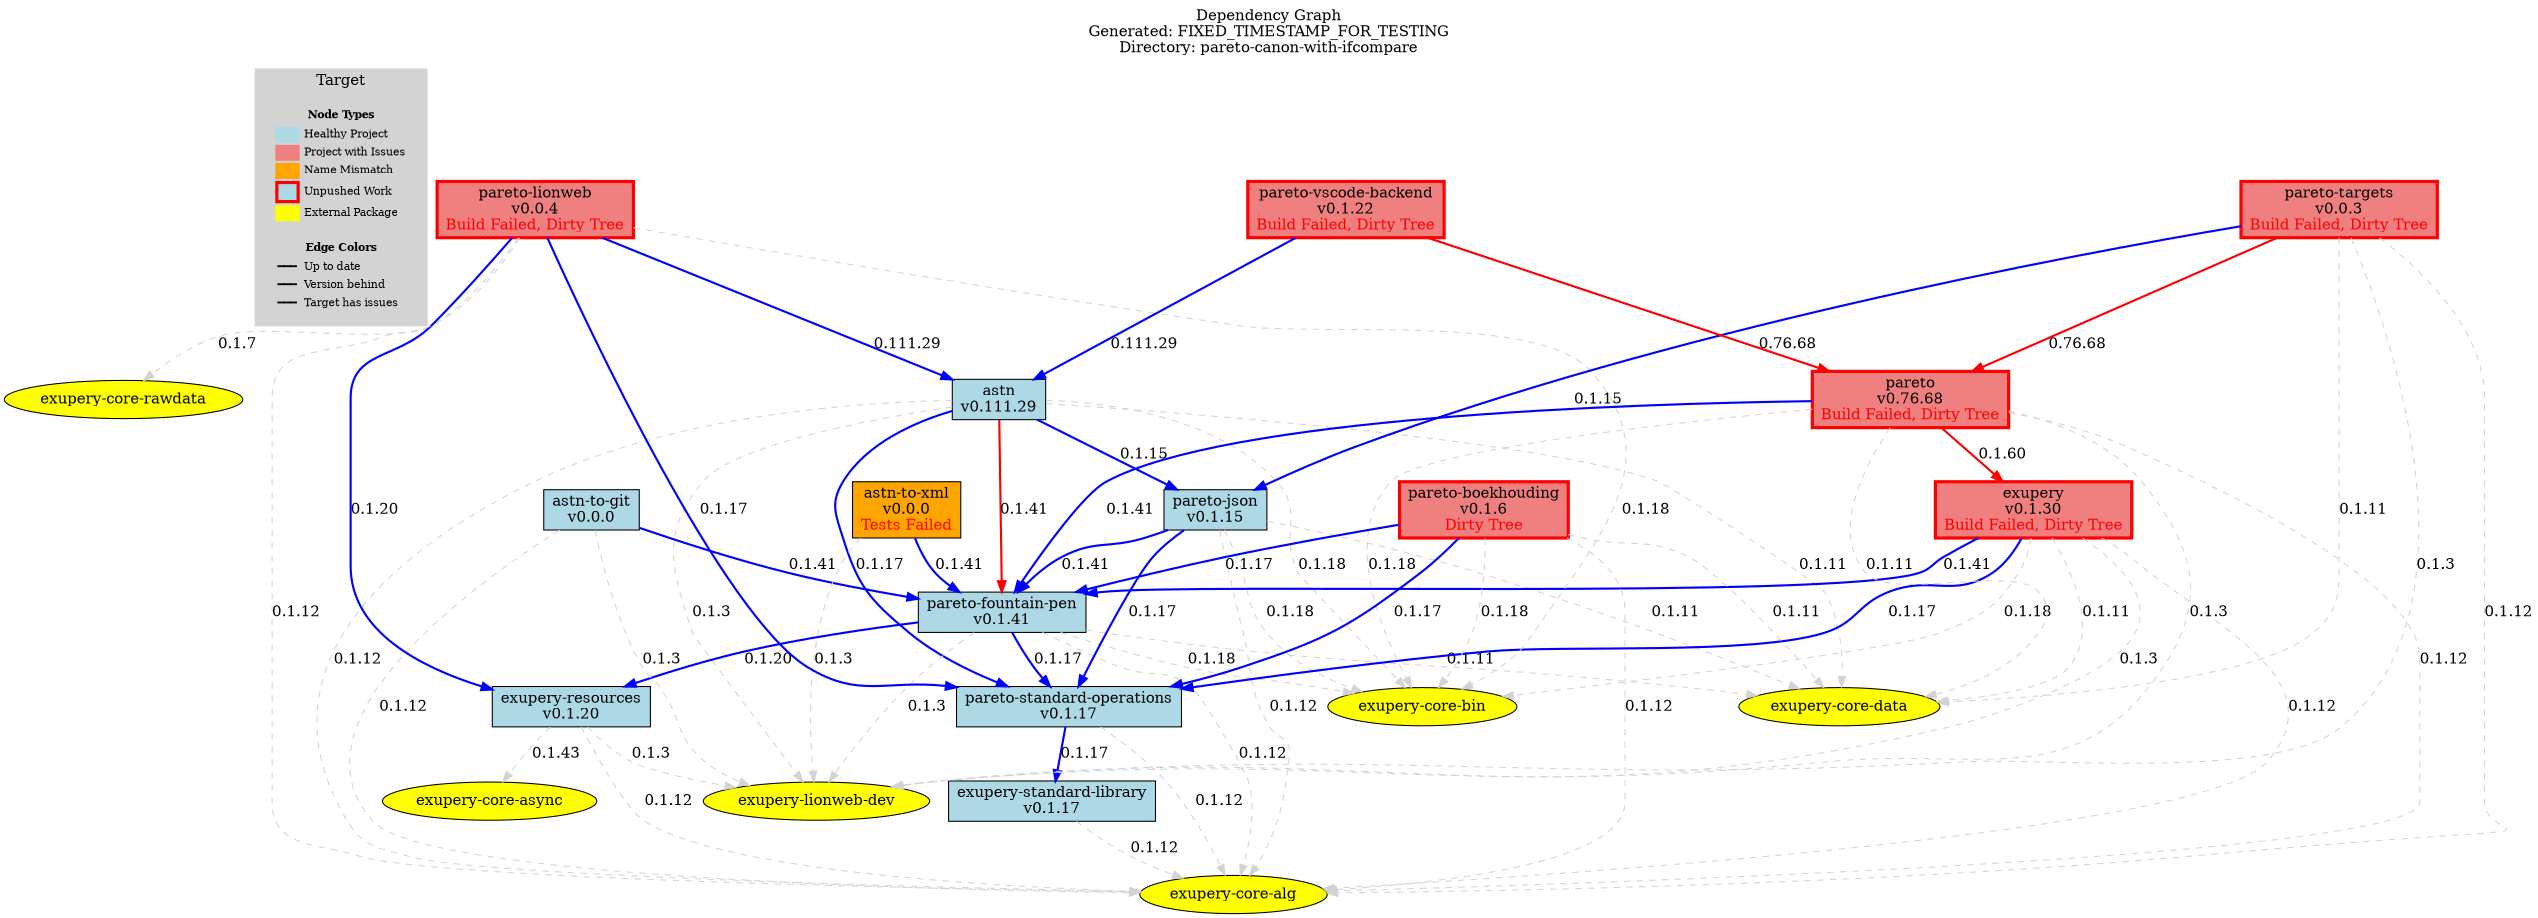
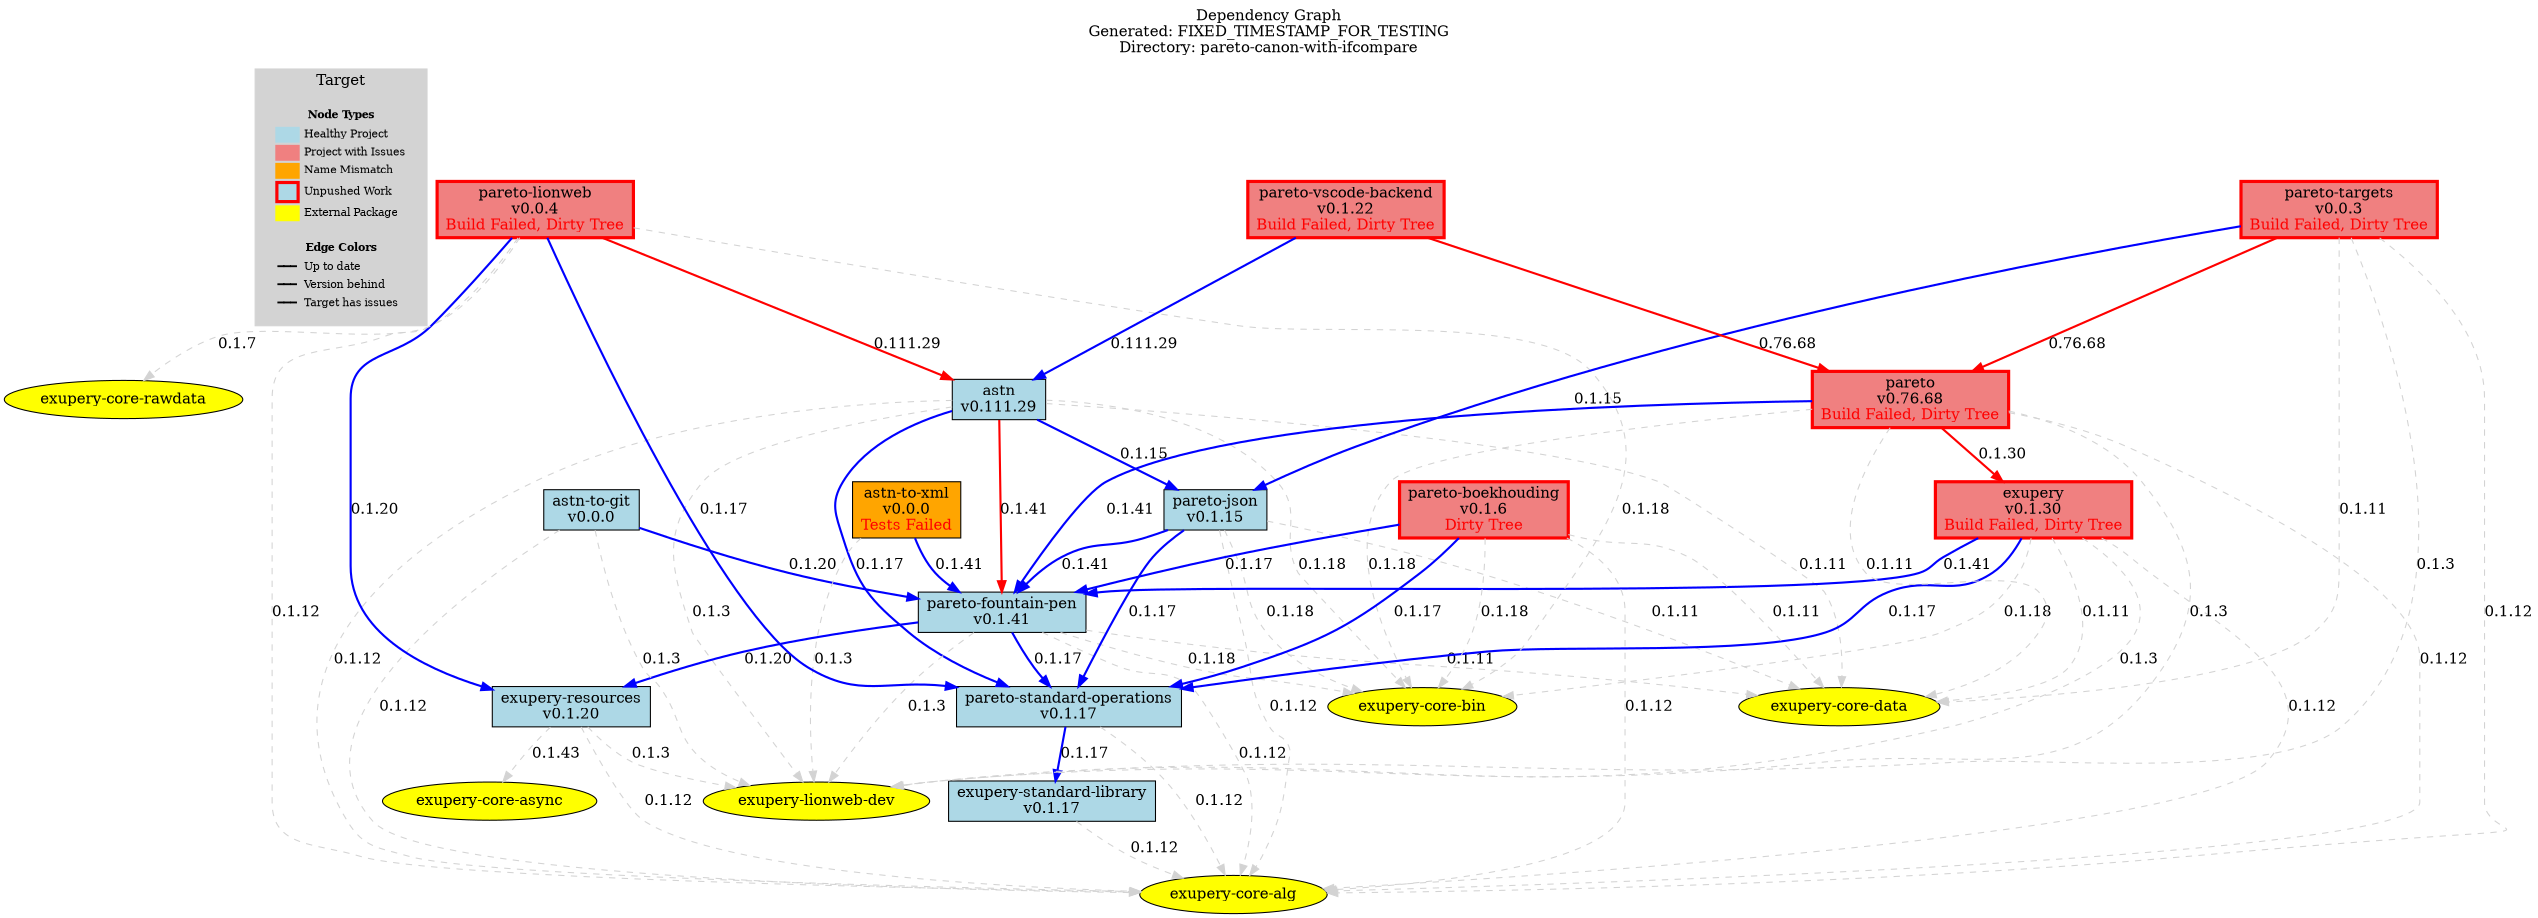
(772, 307) -> (772, 307)
(2003, 455) -> (2003, 455)
(813, 565) -> (813, 565)
